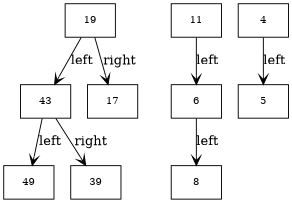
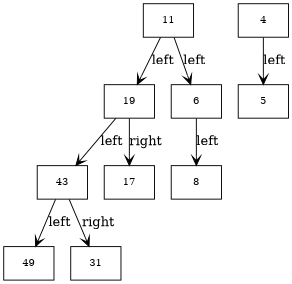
none -> (151, 57)
(96, 182) -> (96, 263)
